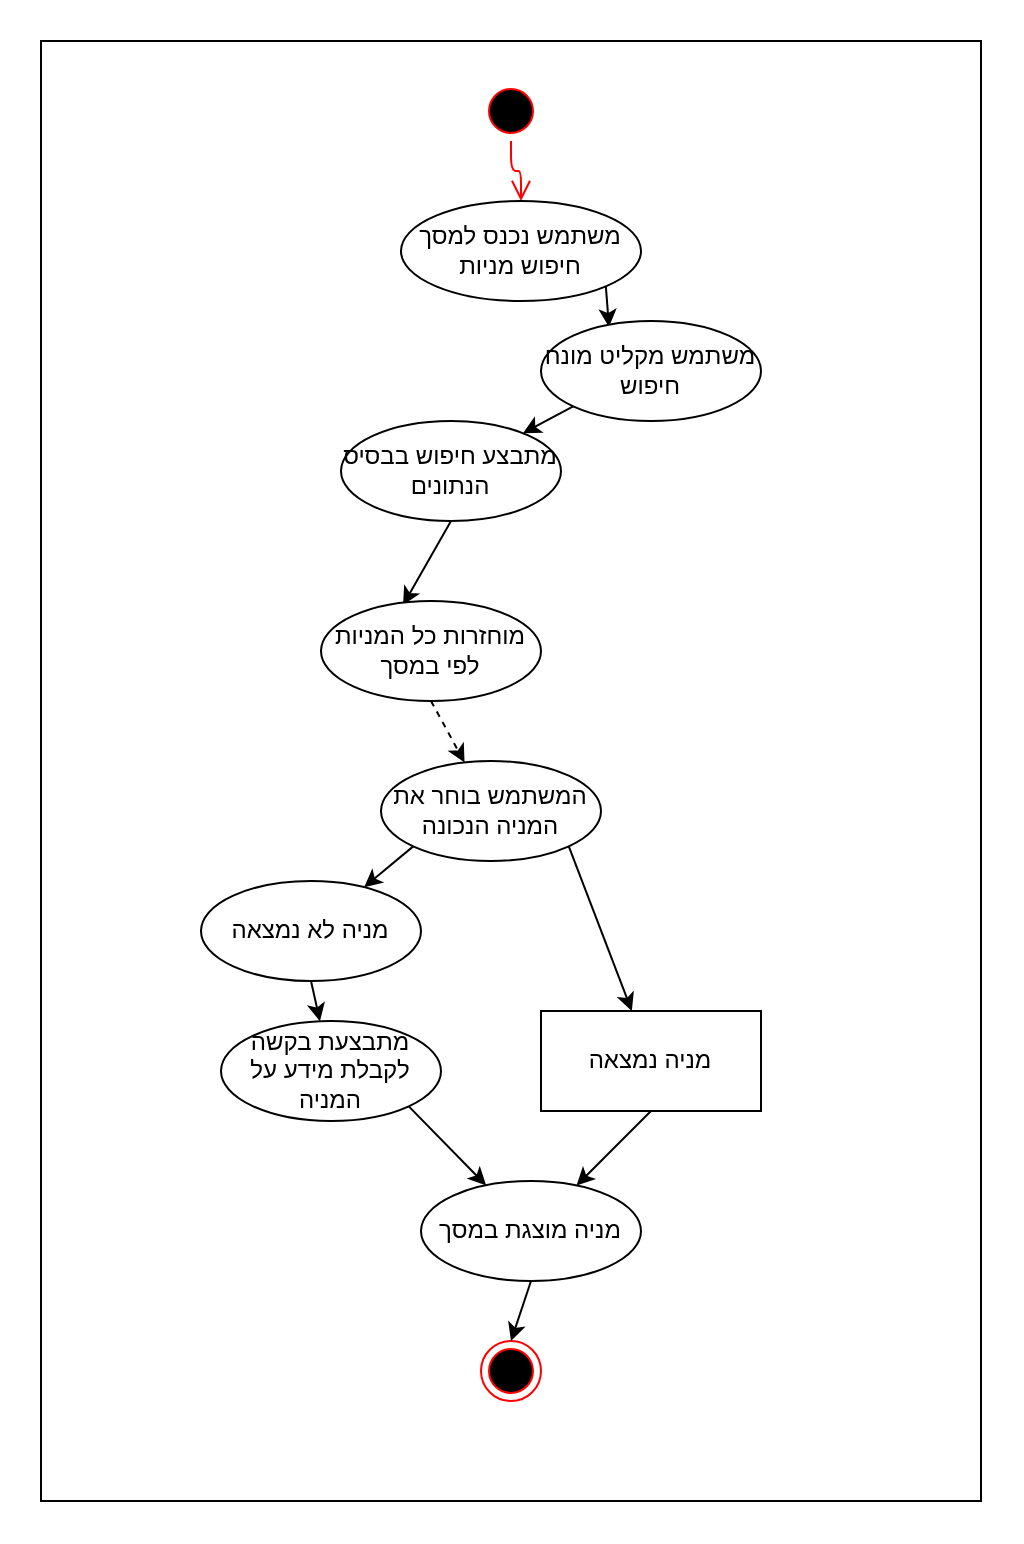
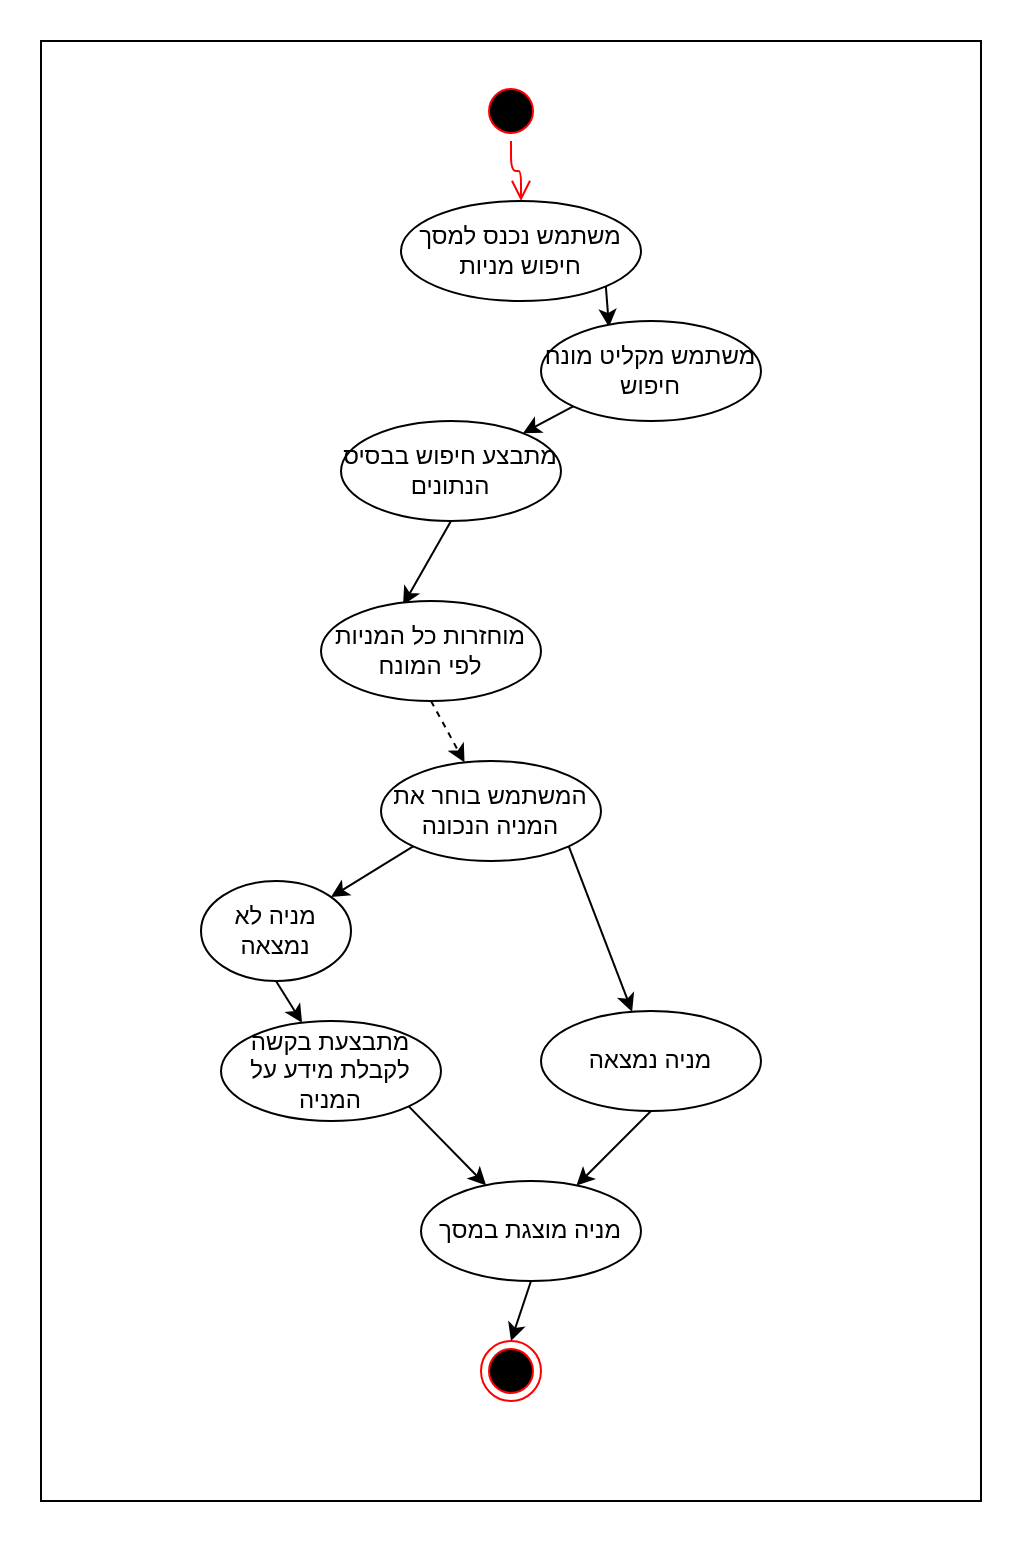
(431, 651) -> (431, 651)
(311, 931) -> (276, 931)
(651, 1061) -> (651, 1061)
